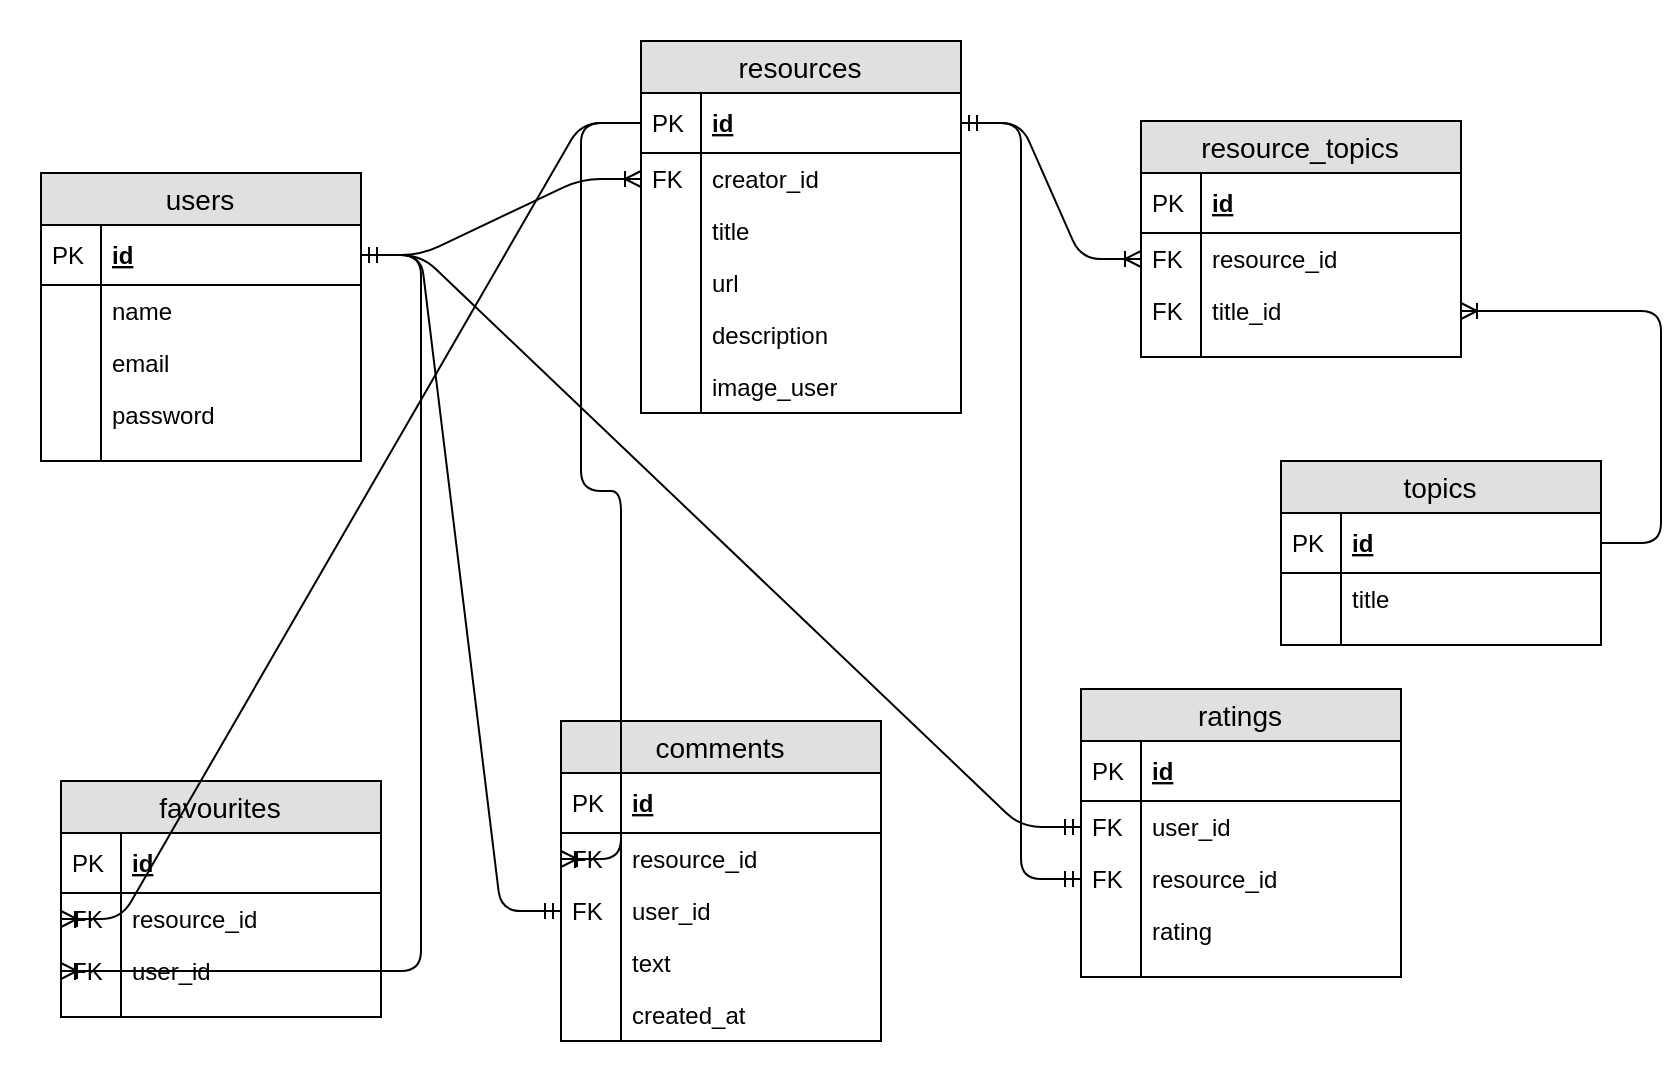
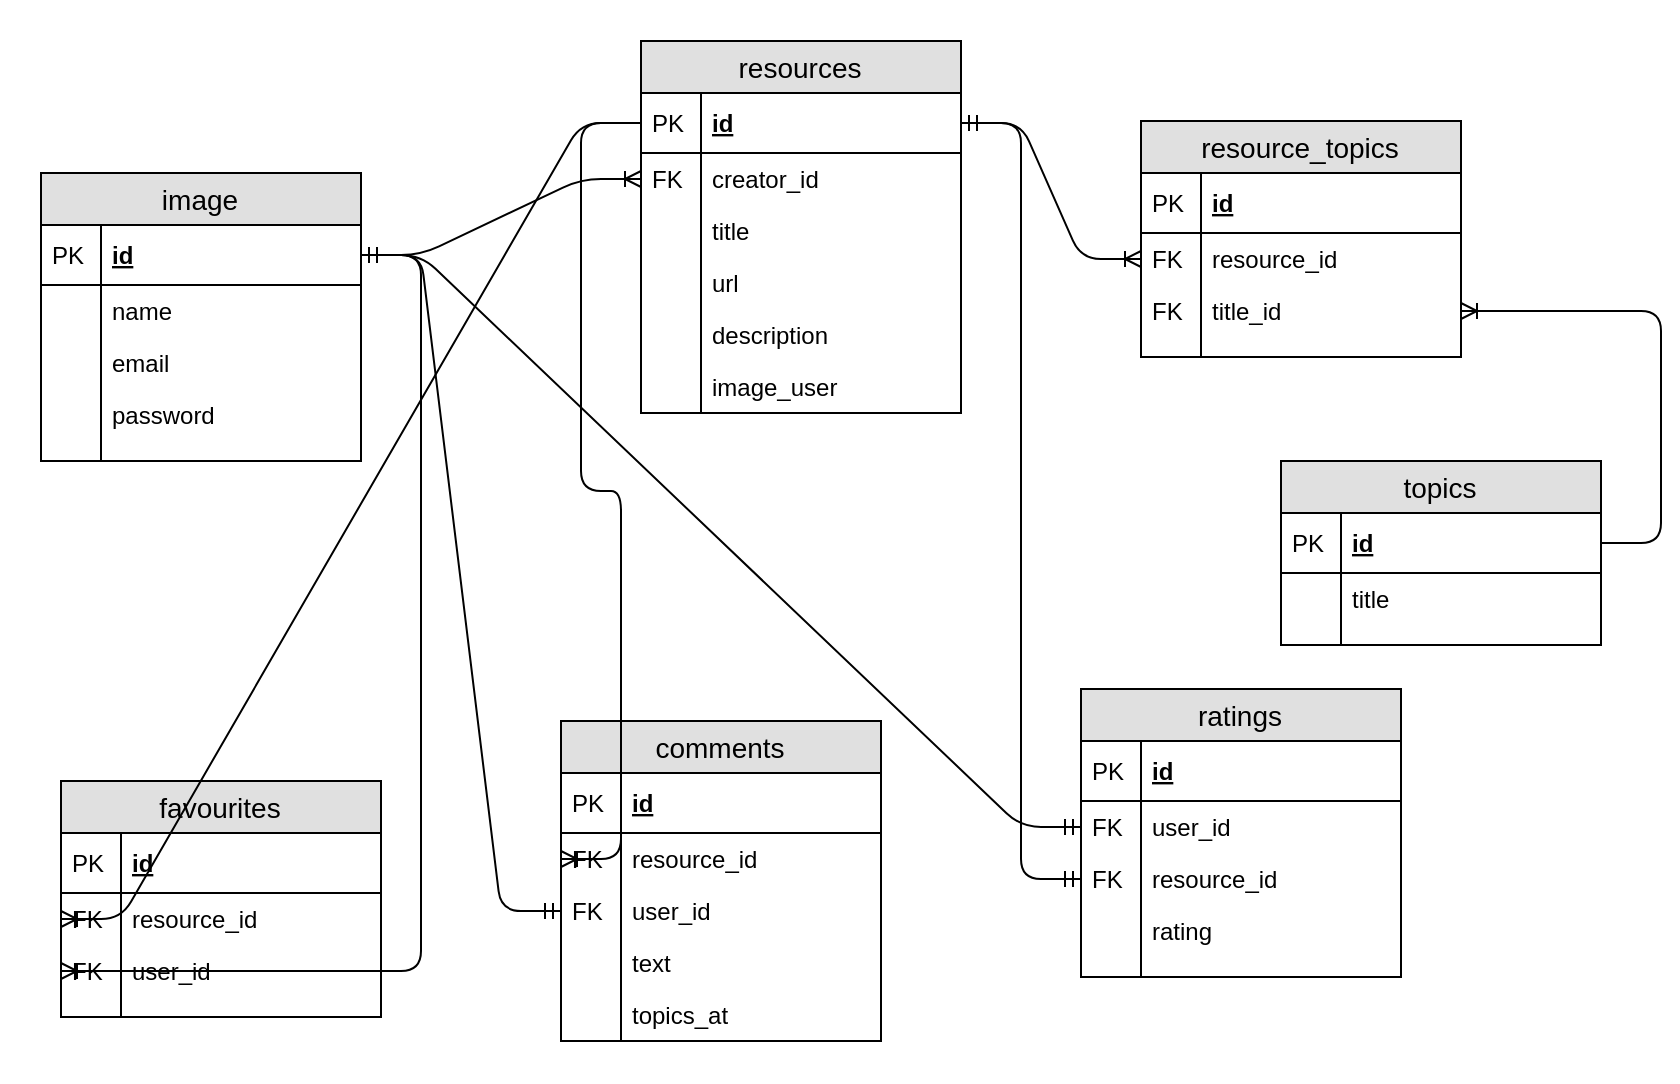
(200, 201) -> (200, 201)
(699, 1016) -> (689, 1016)
